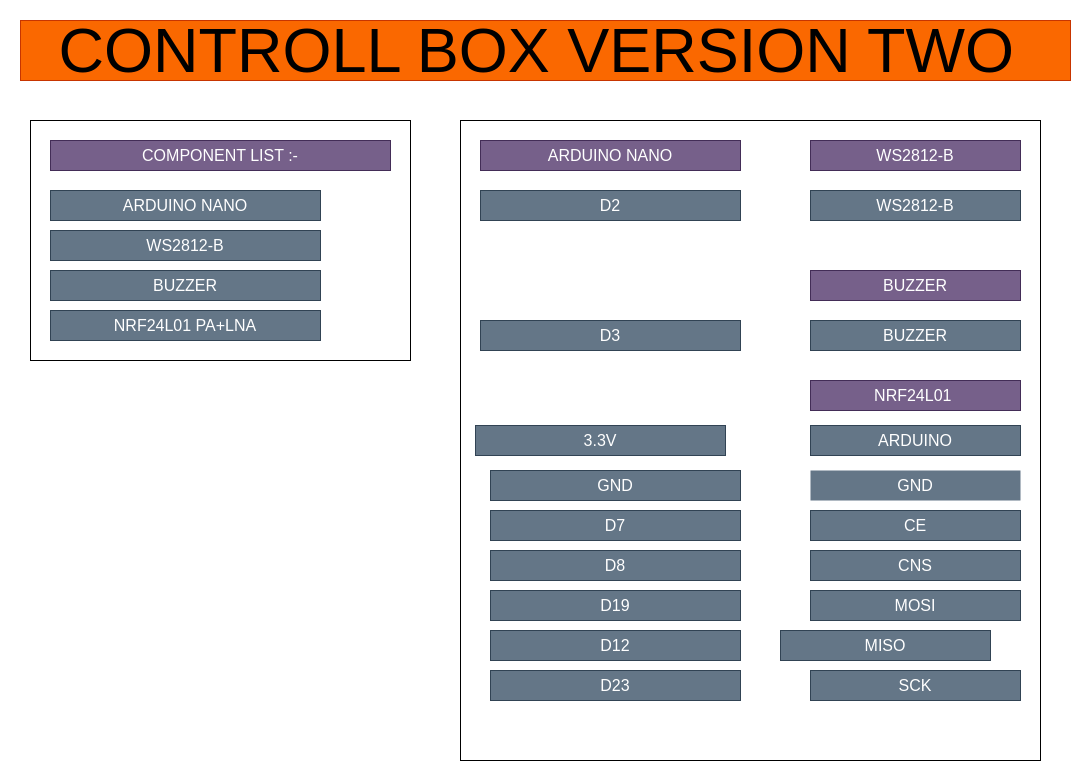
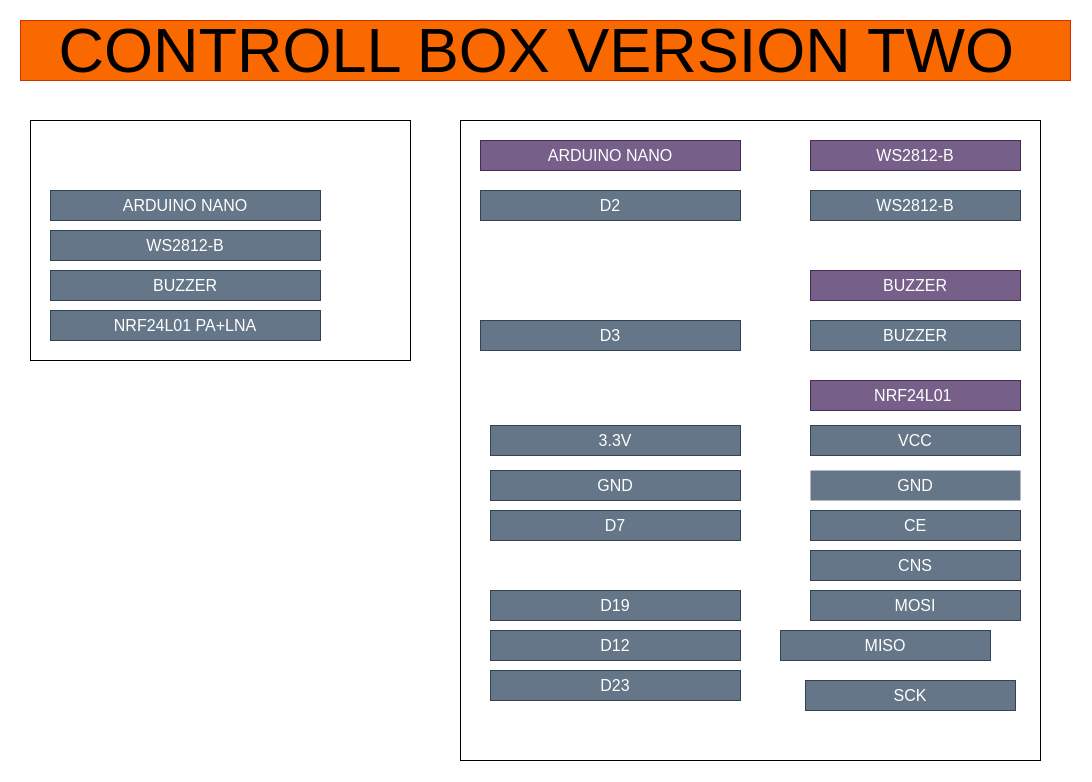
(221, 156) -> none
(601, 441) -> (616, 441)
(916, 441) -> (916, 441)
(616, 566) -> none
(916, 686) -> (911, 696)
